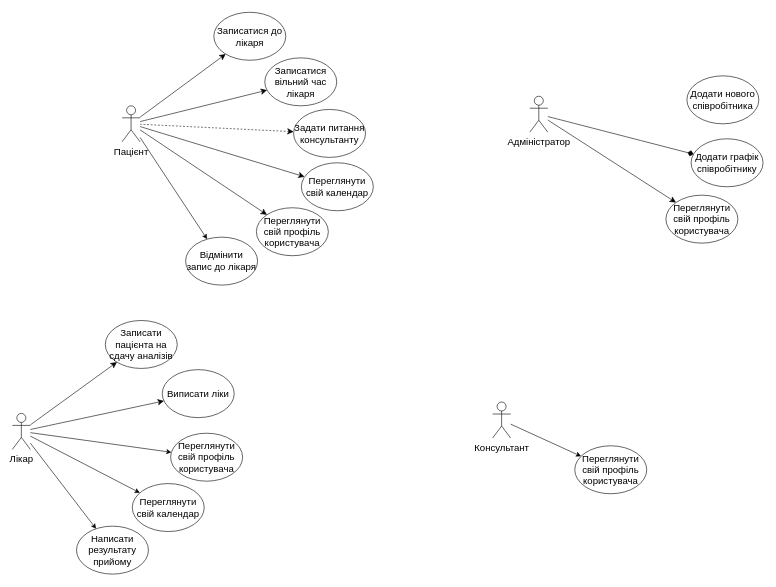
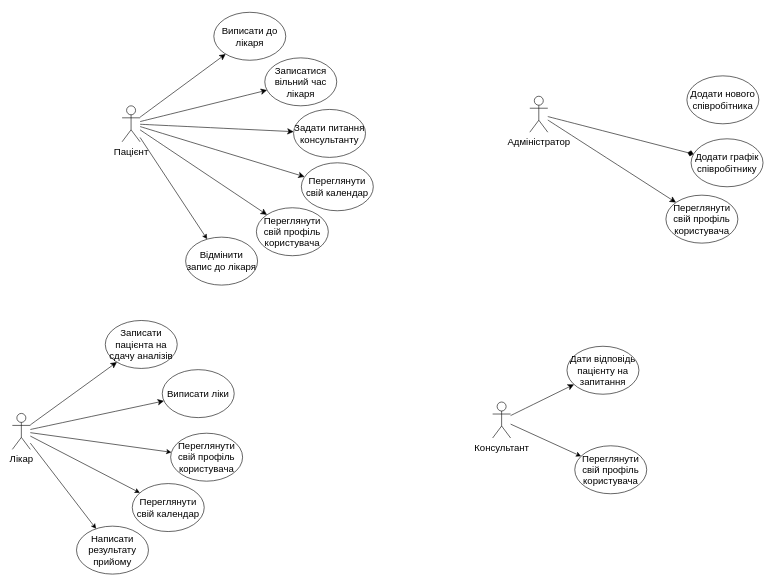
(250, 36) -> (250, 36)
(215, 128) -> (215, 128)
none -> (603, 371)
none -> (552, 396)
